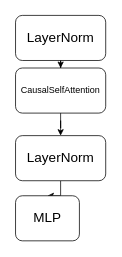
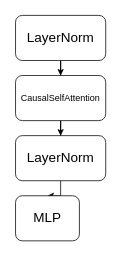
(60, 90) -> (60, 98)
